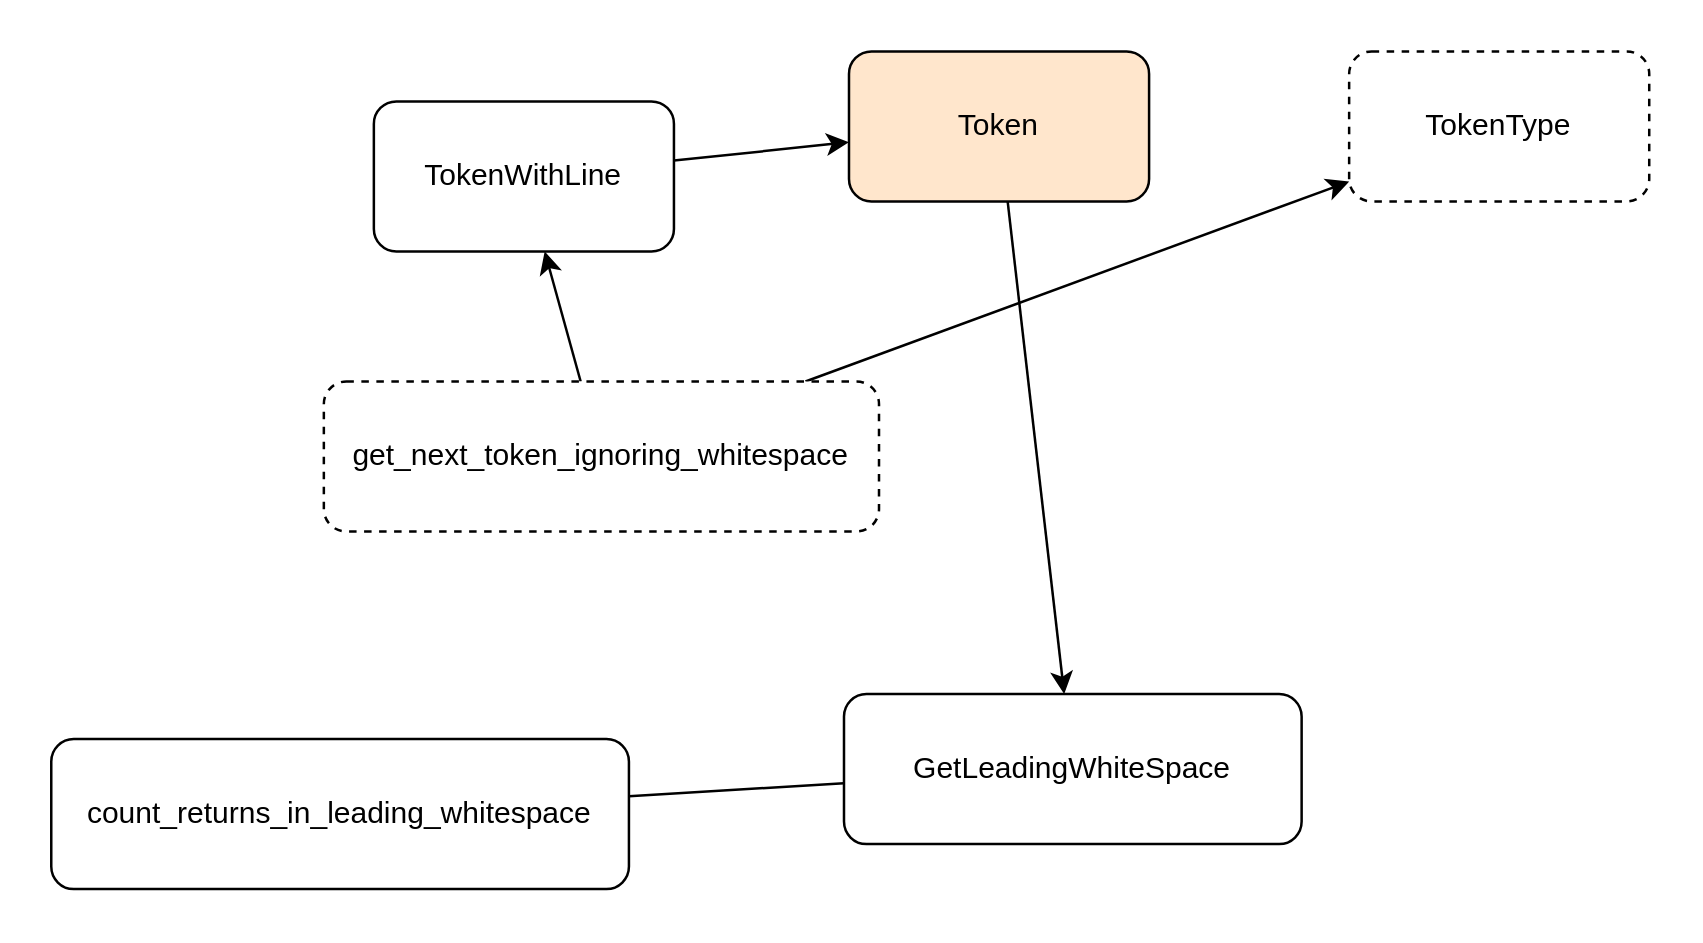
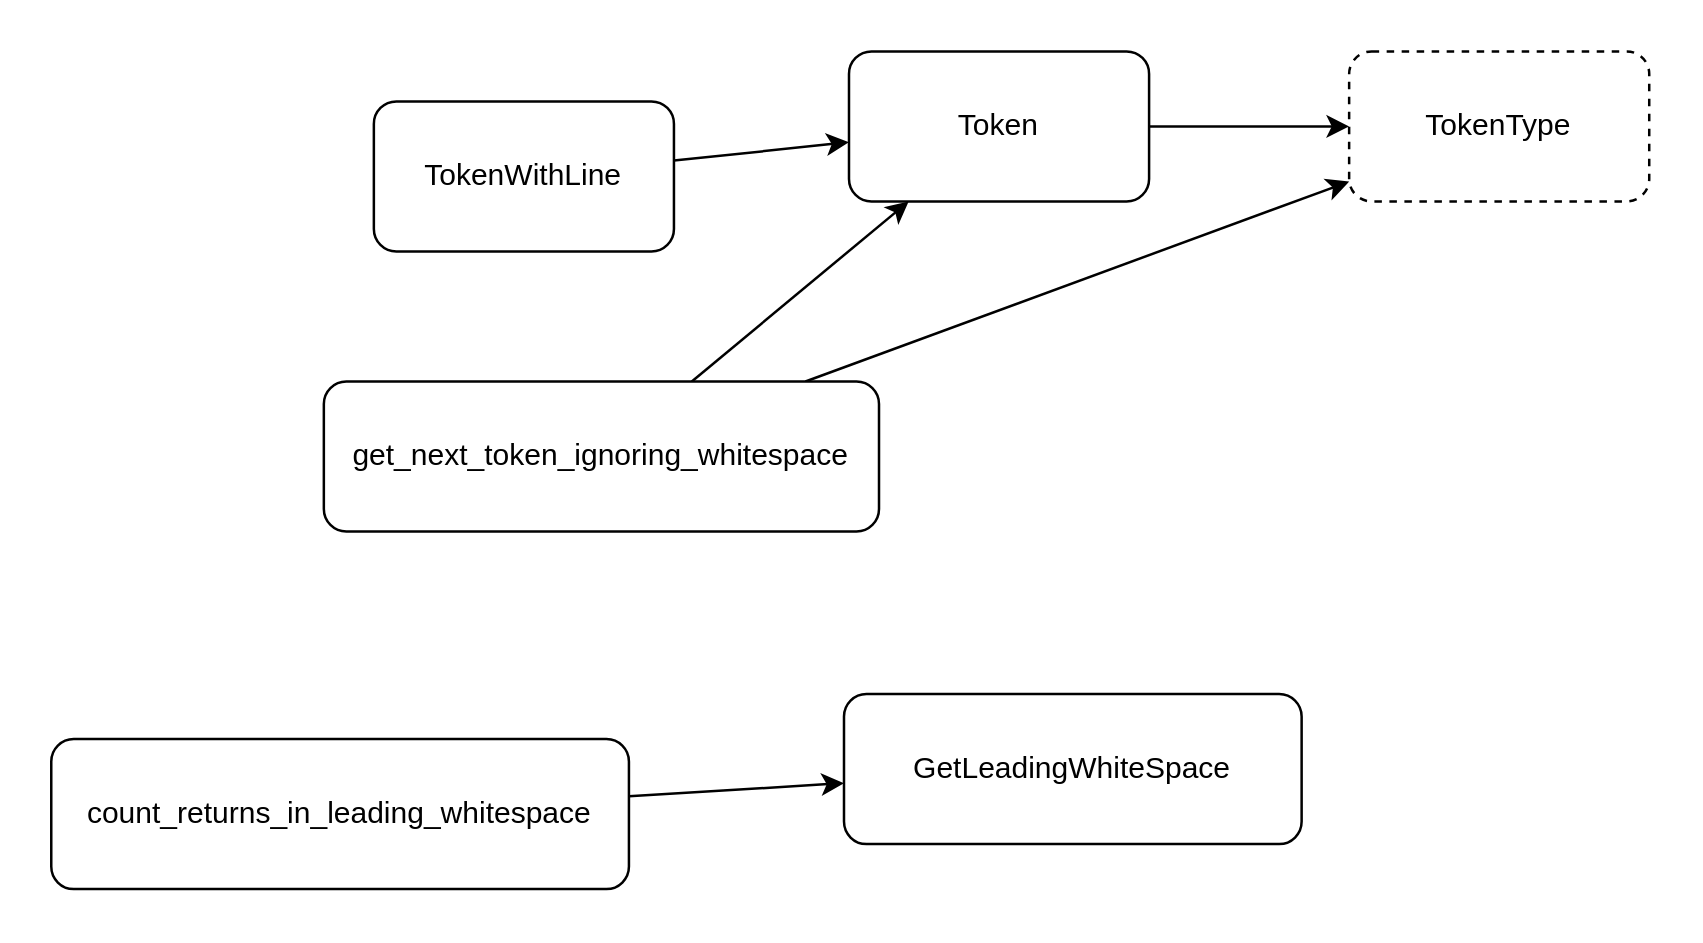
(999, 126) -> (999, 126)
(565, 324) -> (793, 297)
(601, 456) -> (601, 456)
(1041, 492) -> (1241, 126)
(832, 784) -> (826, 784)
